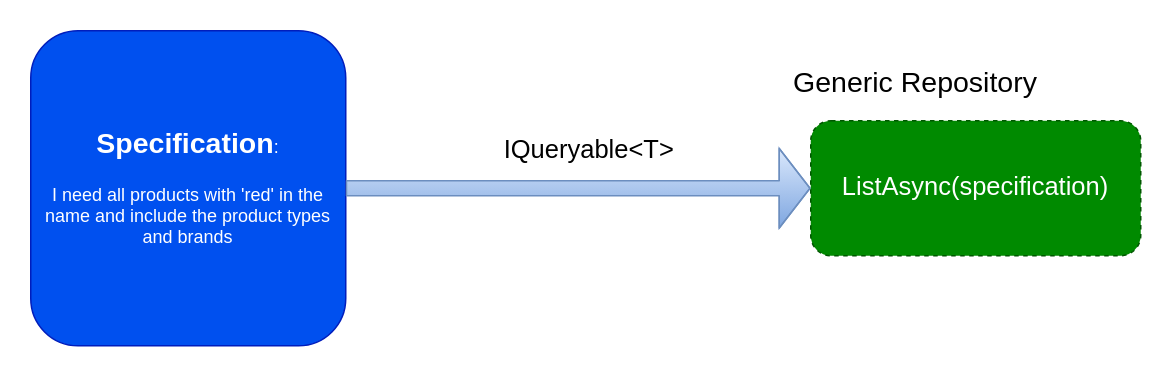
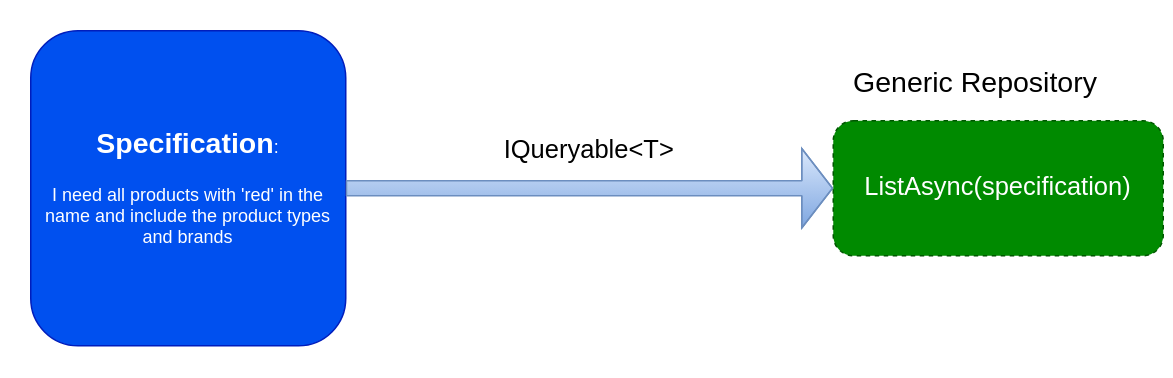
(916, 83) -> (976, 83)
(976, 188) -> (998, 188)
